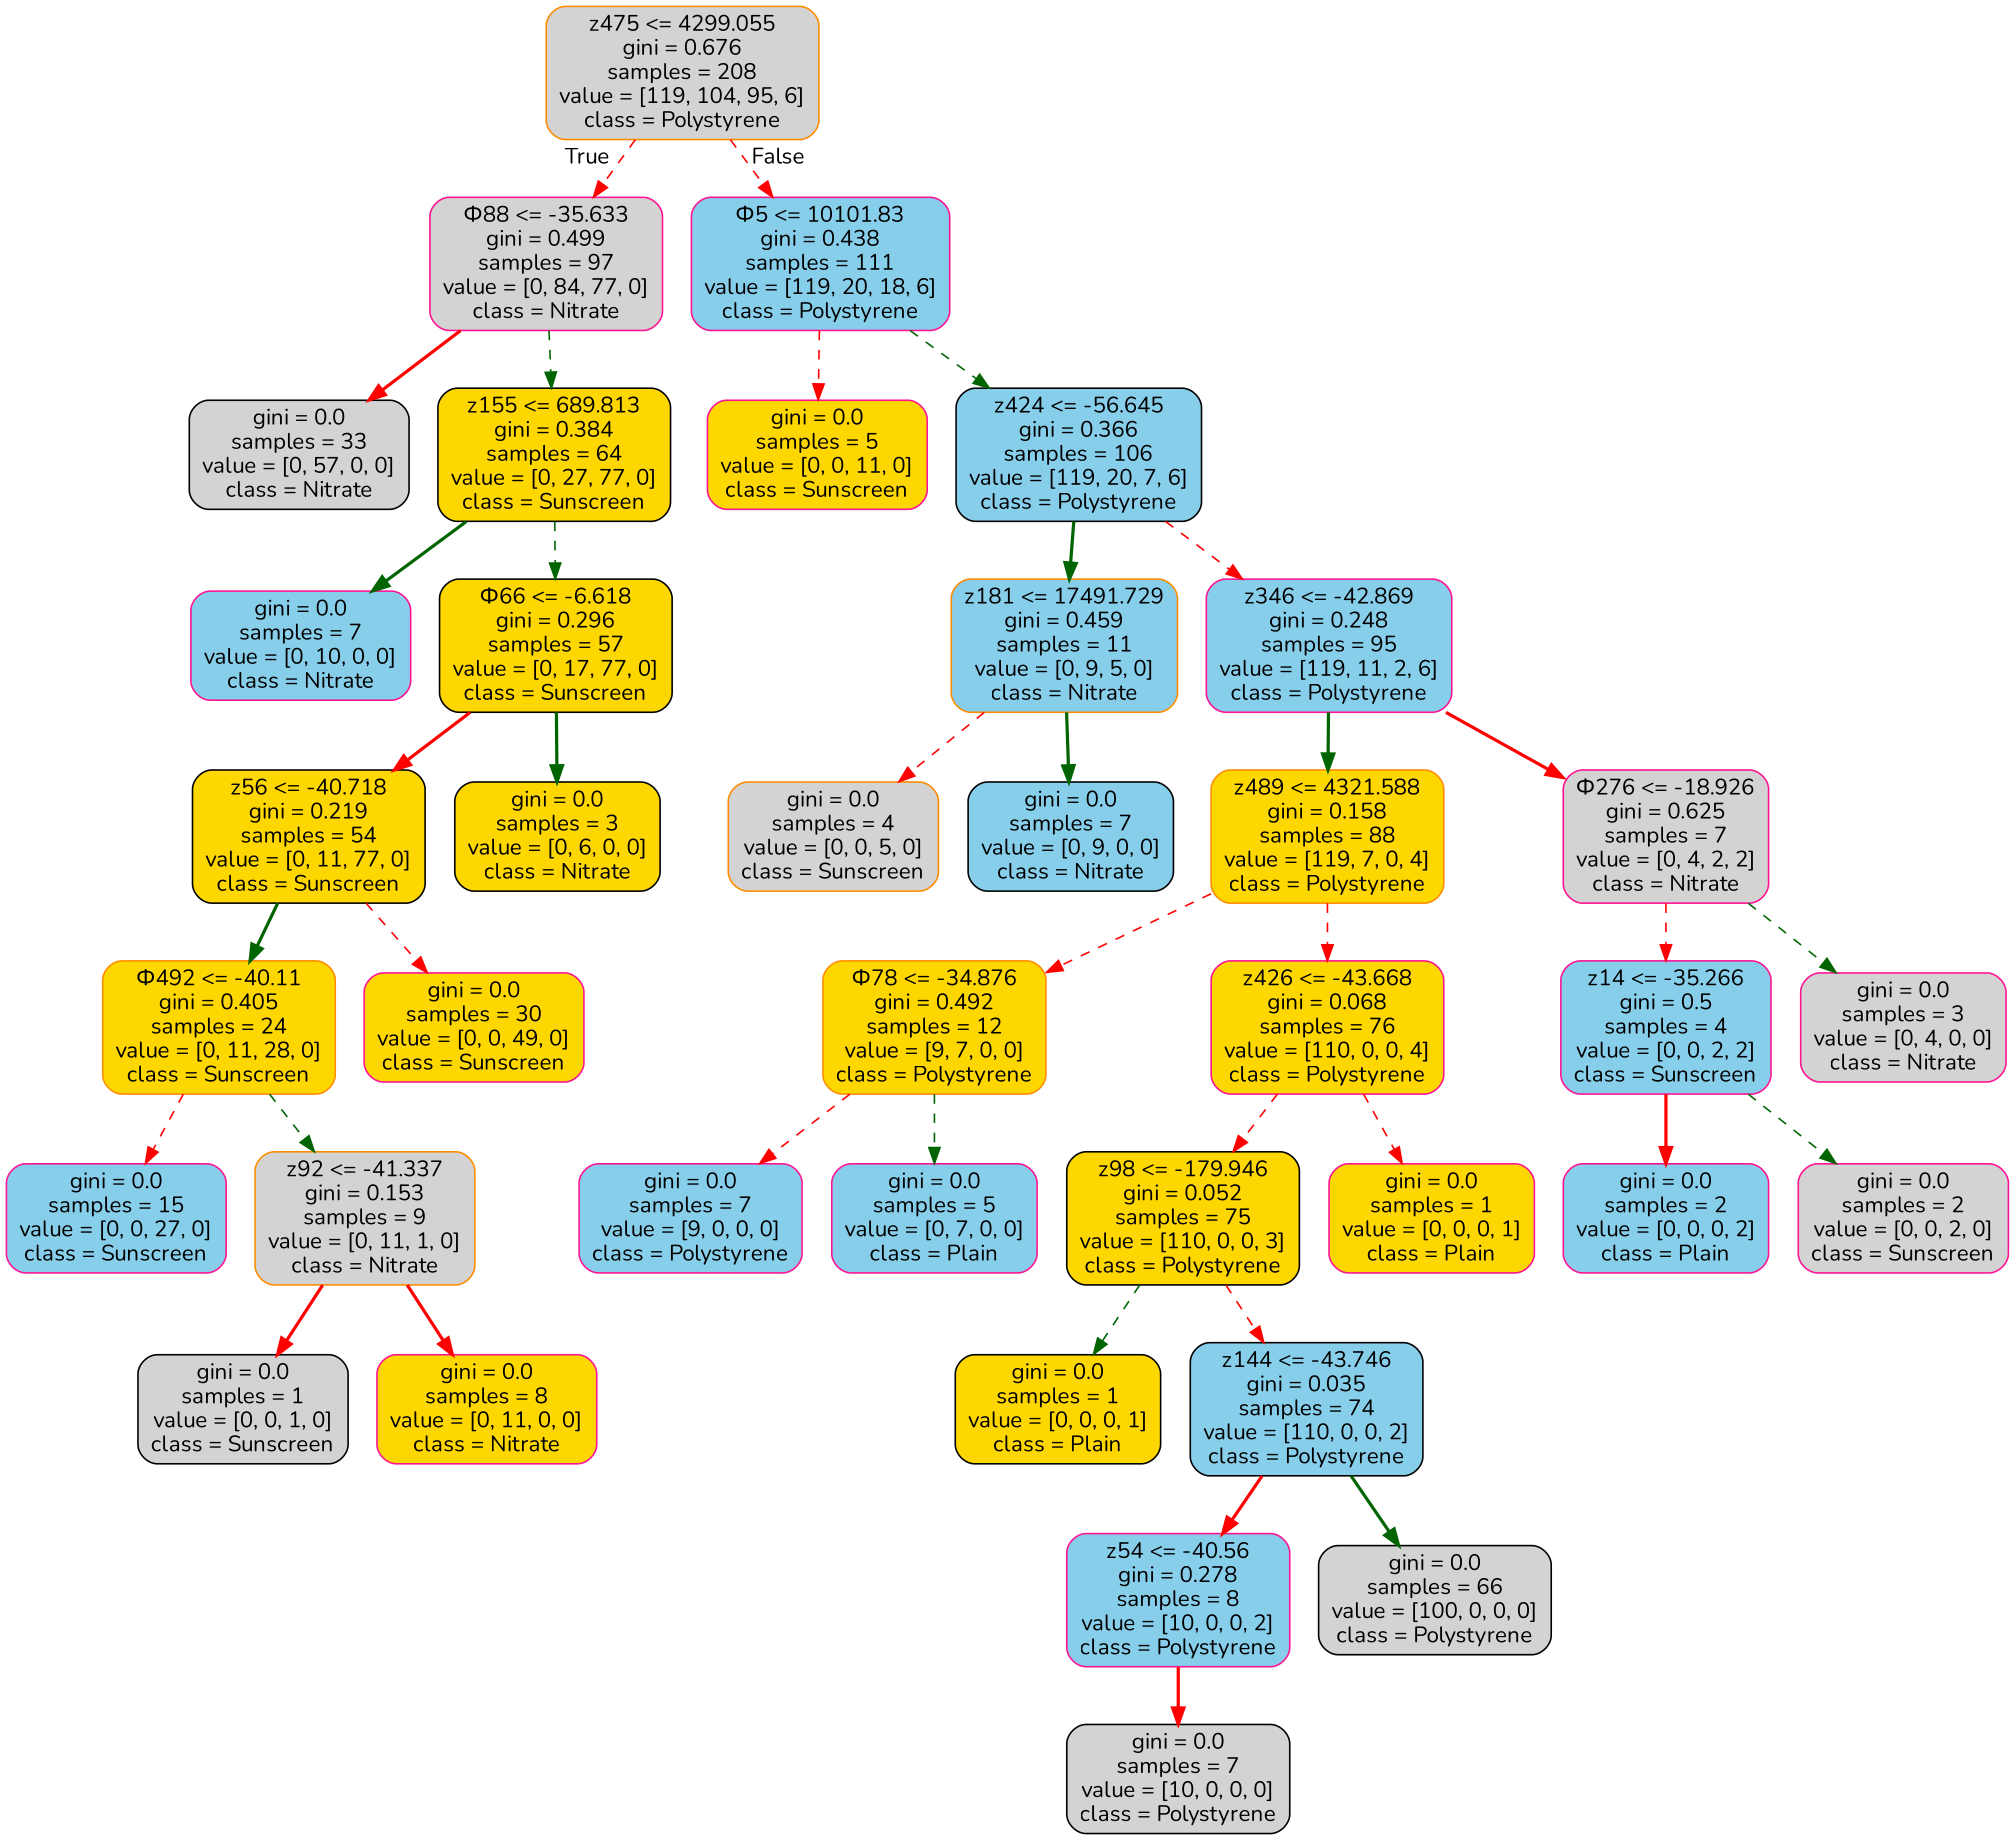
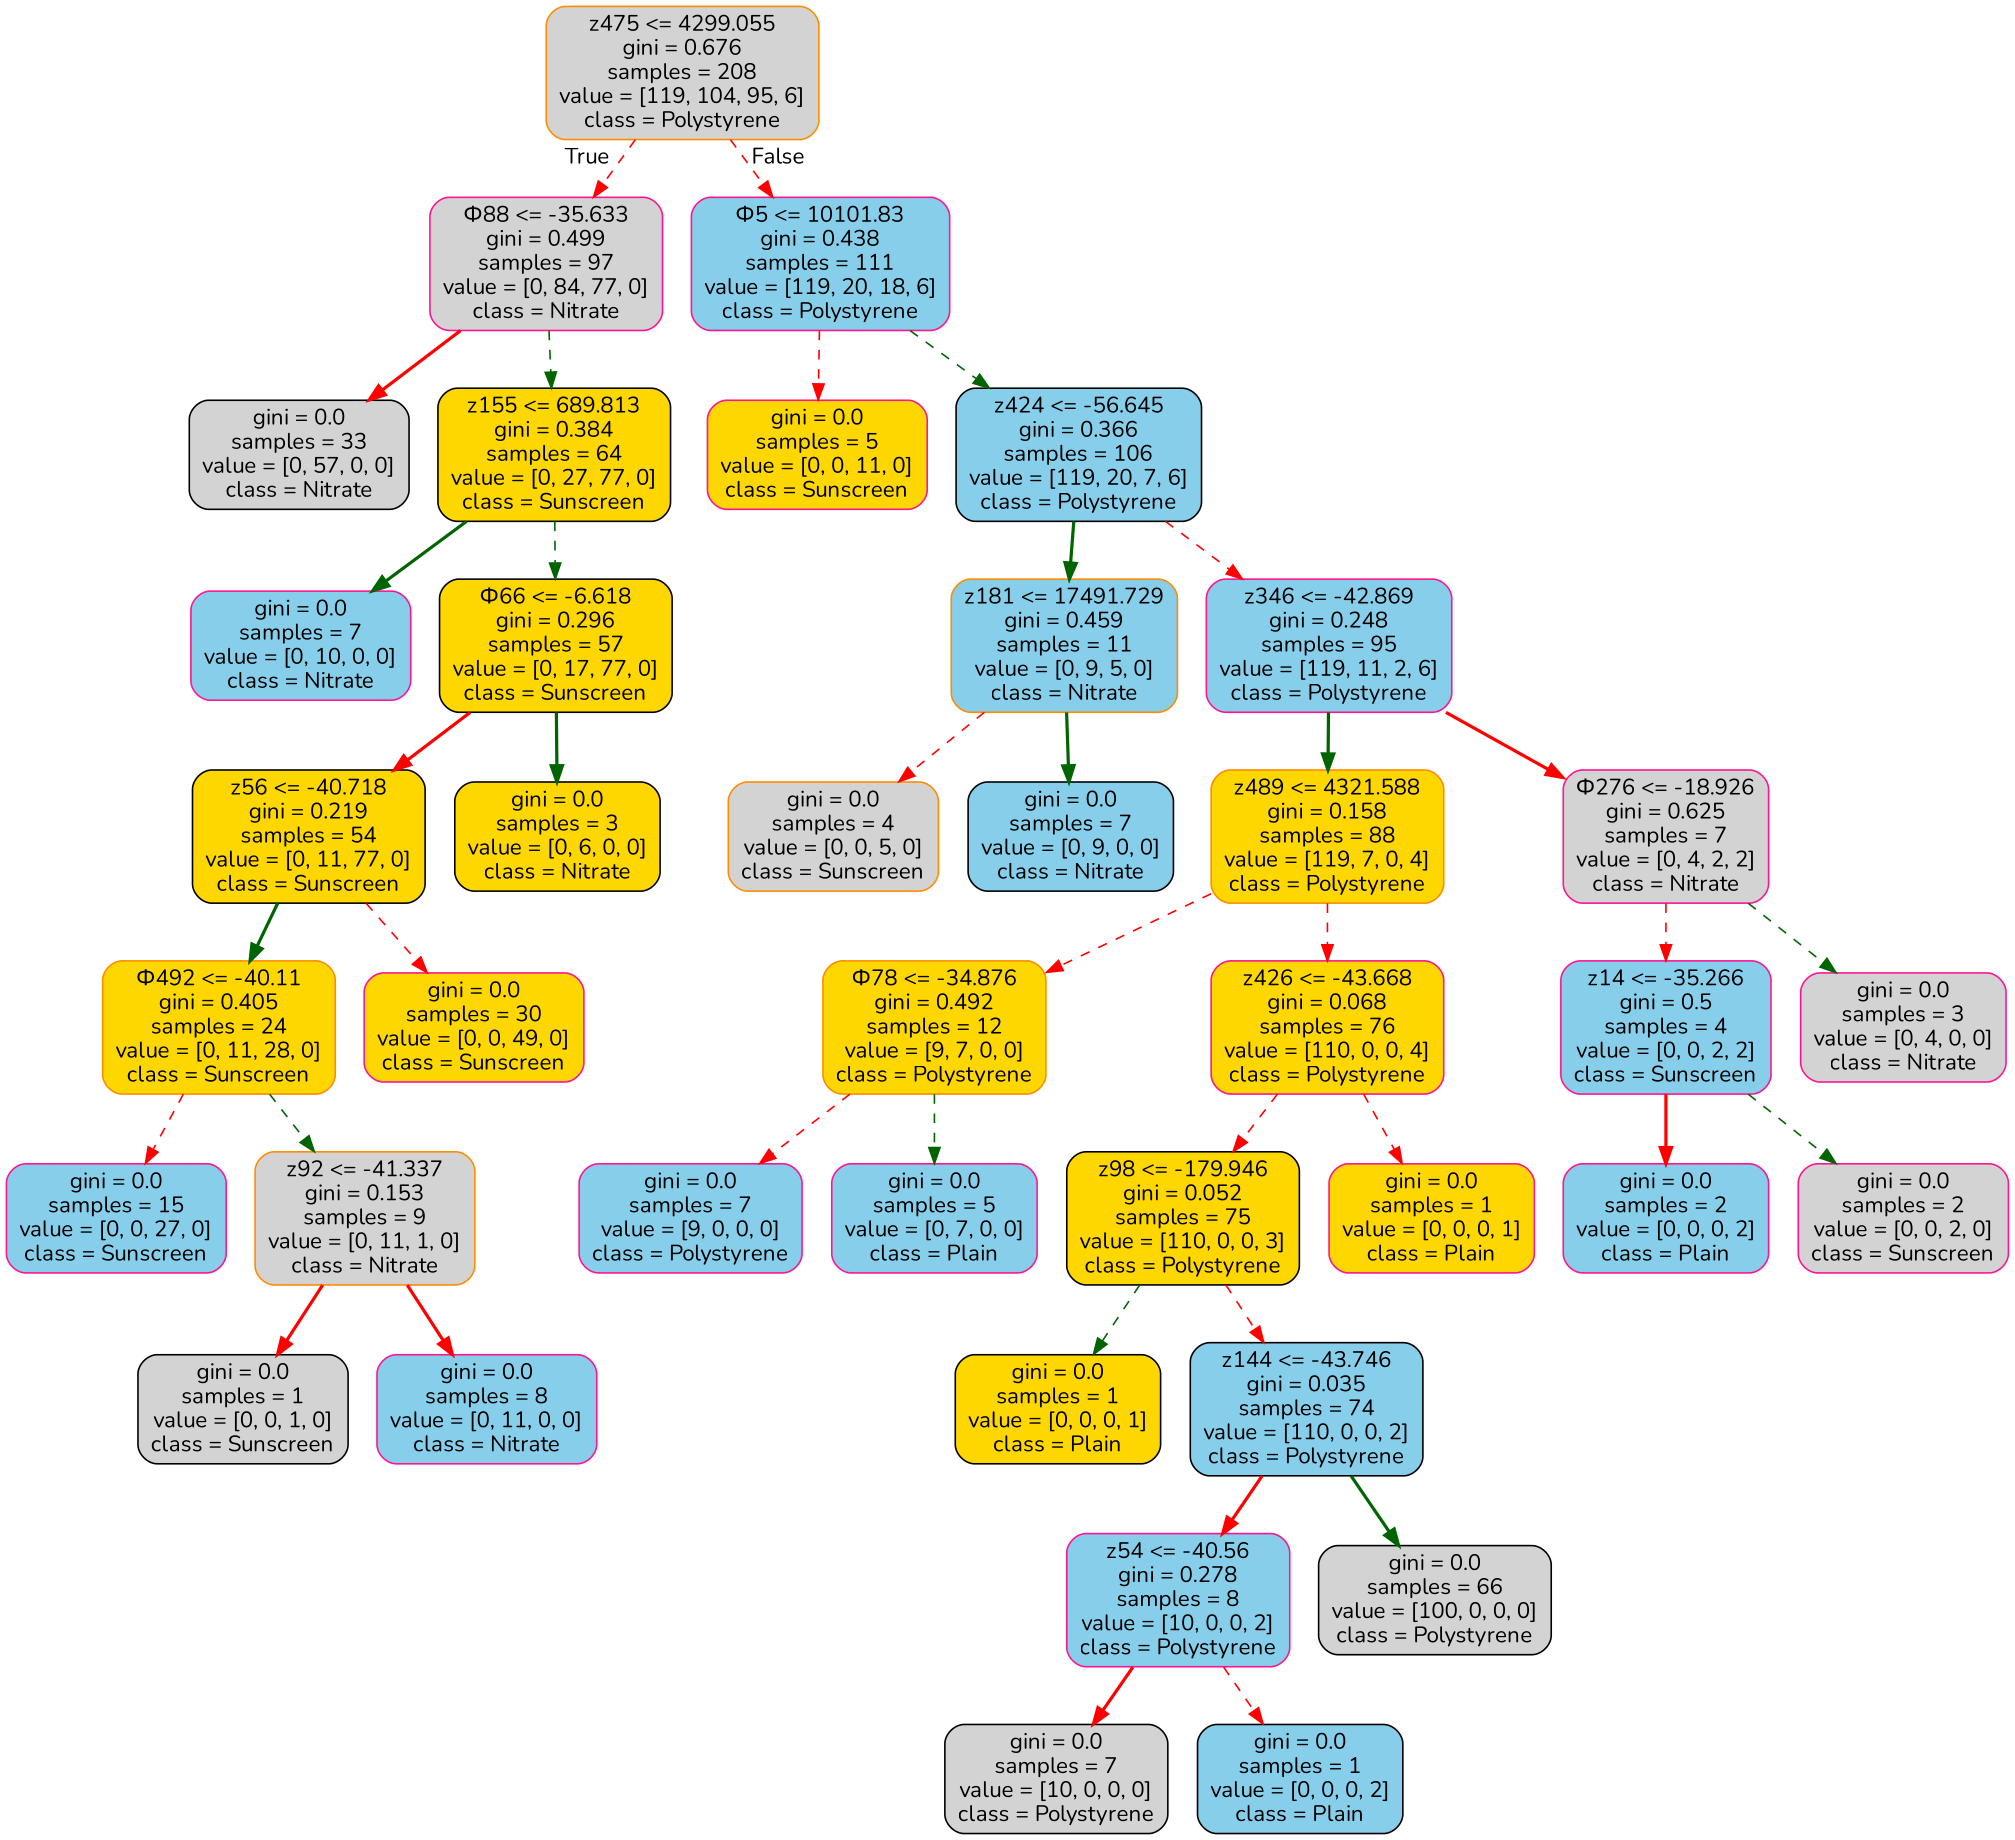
(487, 1409) -> (487, 1409)
none -> (1300, 1779)
